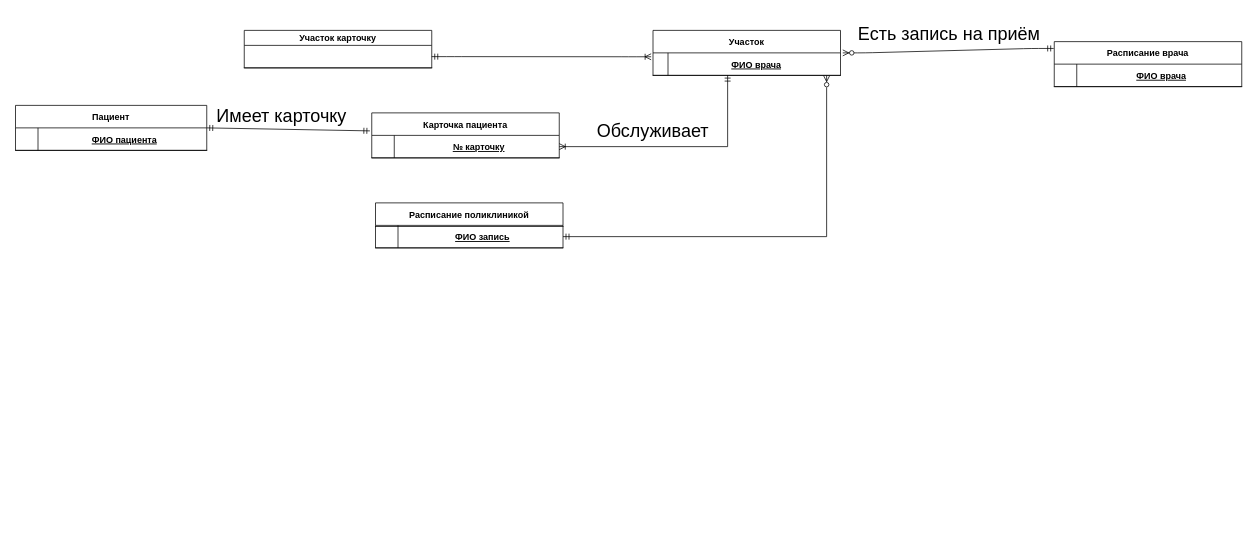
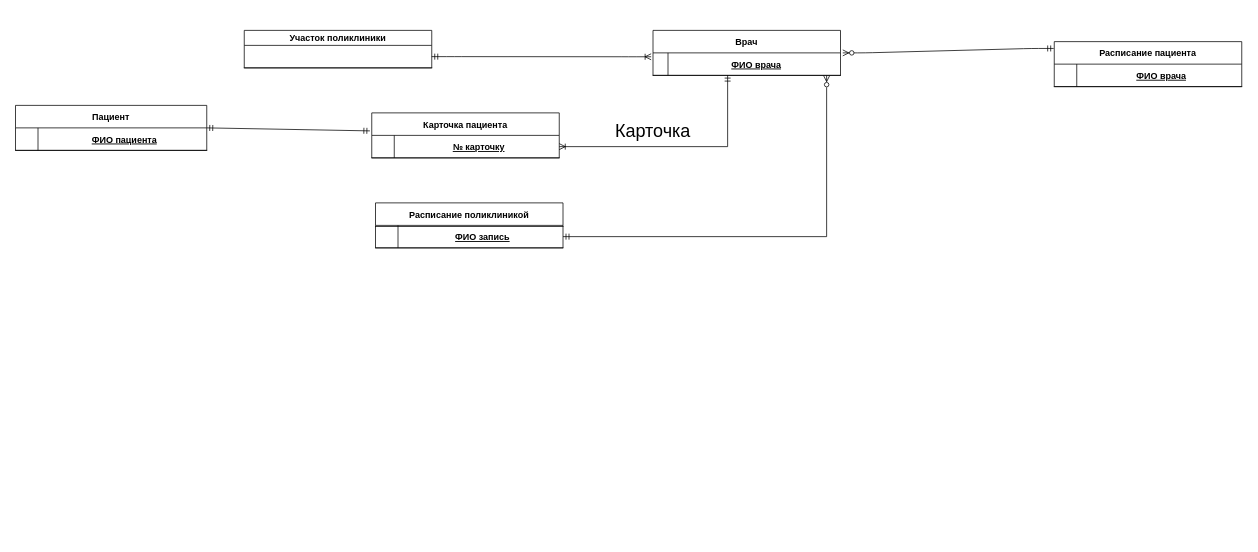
(949, 34) -> none
(338, 38) -> (338, 38)
(746, 42) -> (746, 42)
(1148, 53) -> (1148, 53)
(282, 117) -> none
(653, 131) -> (653, 131)
